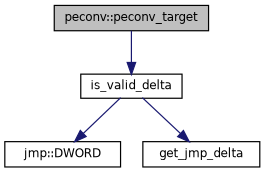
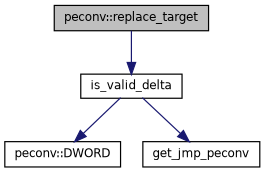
(131, 18) -> (131, 18)
(63, 154) -> (63, 154)
(201, 154) -> (201, 154)
